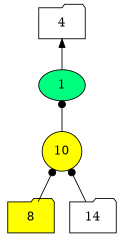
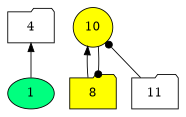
(62, 120) -> (99, 58)
(44, 189) -> (87, 66)
(93, 217) -> (155, 93)
